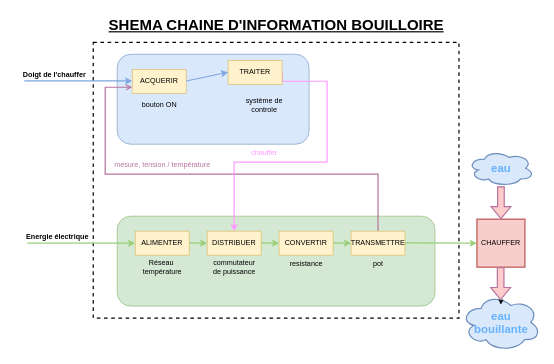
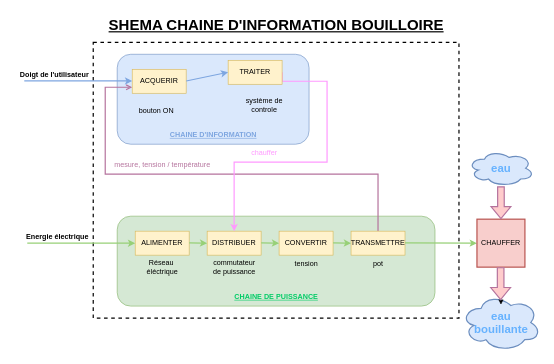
(55, 75) -> (55, 75)
(159, 105) -> (156, 111)
none -> (213, 135)
(307, 264) -> (307, 264)
(163, 267) -> (163, 267)
none -> (276, 297)
